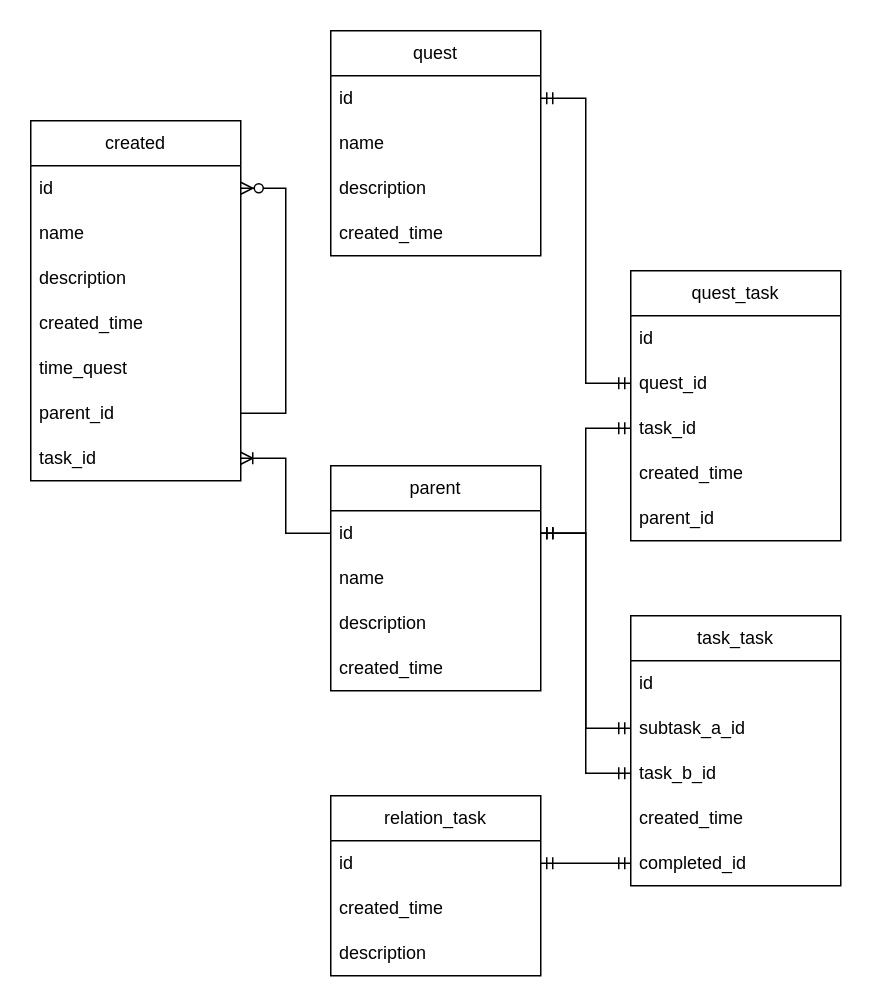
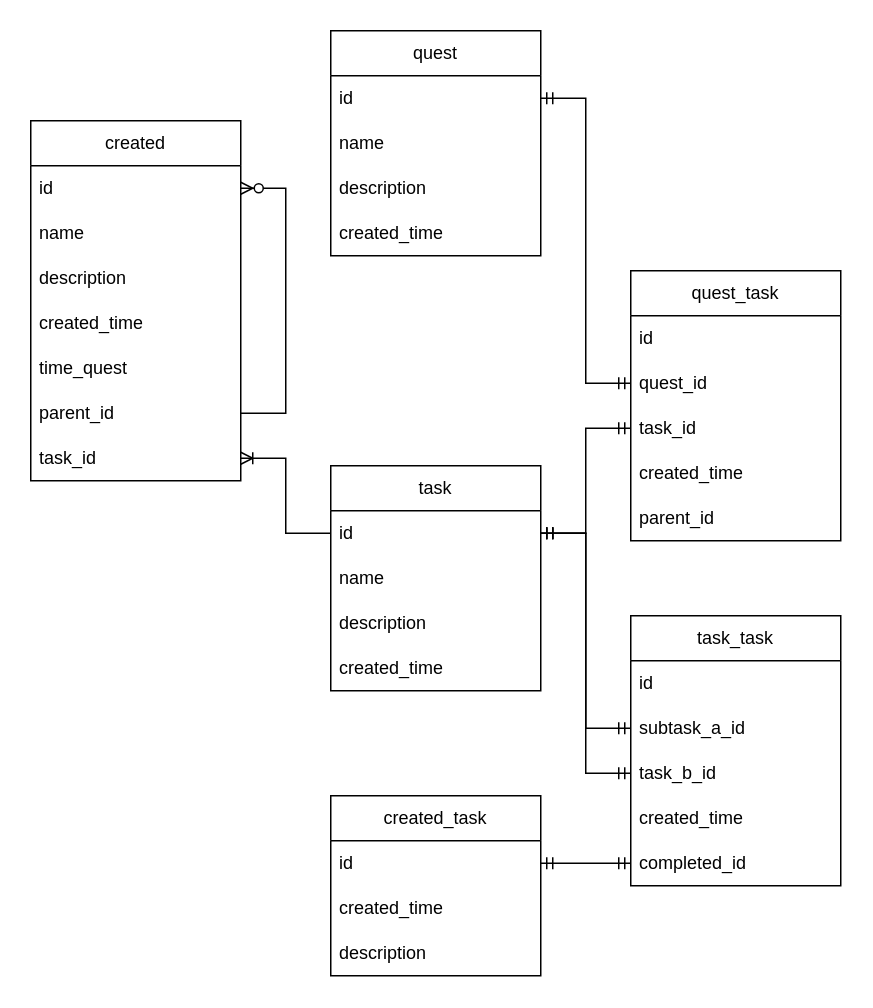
(436, 488) -> (436, 488)
(436, 818) -> (436, 818)
